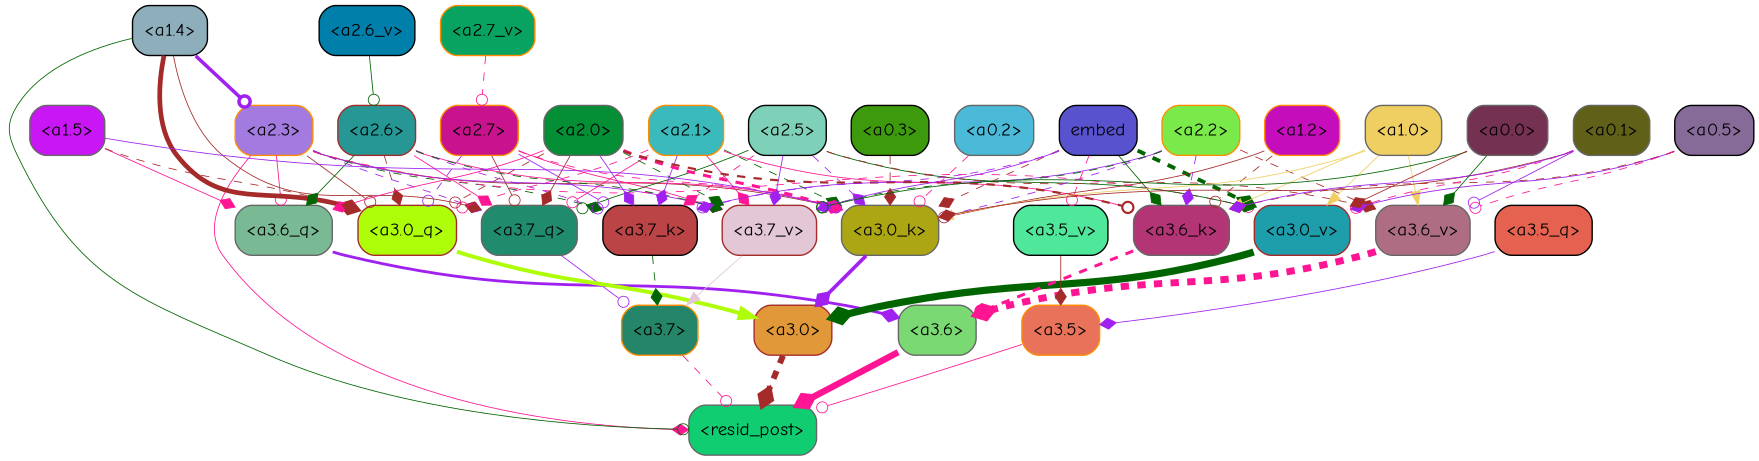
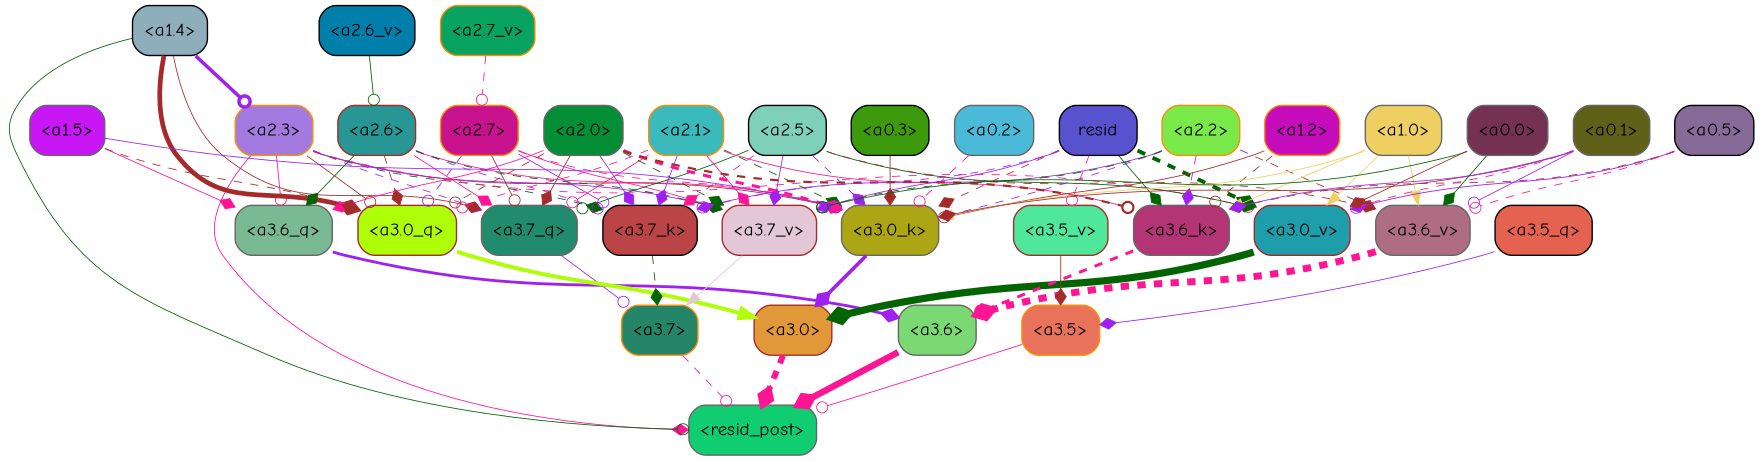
(1098, 130) -> (1098, 130)
(890, 172) -> (890, 172)
(1061, 230) -> (1061, 230)
(776, 373) -> (776, 373)
